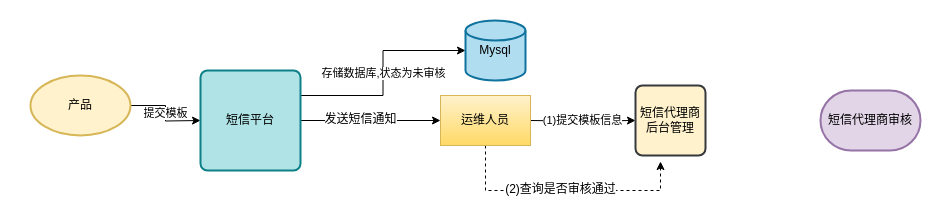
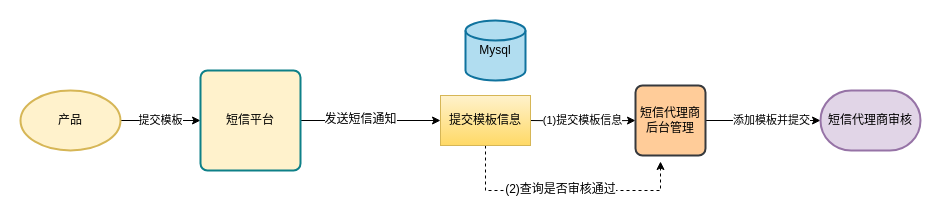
(383, 77) -> none
(81, 106) -> (71, 121)
(251, 121) -> (251, 121)
(486, 121) -> (486, 121)
(671, 121) -> (671, 121)
none -> (760, 121)
